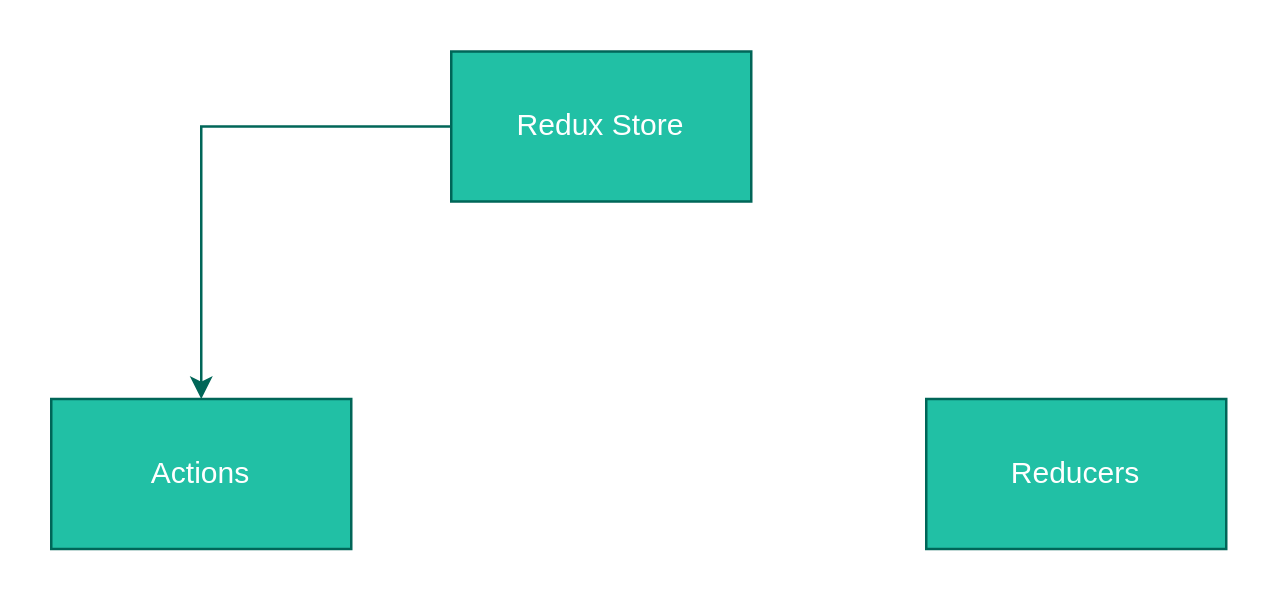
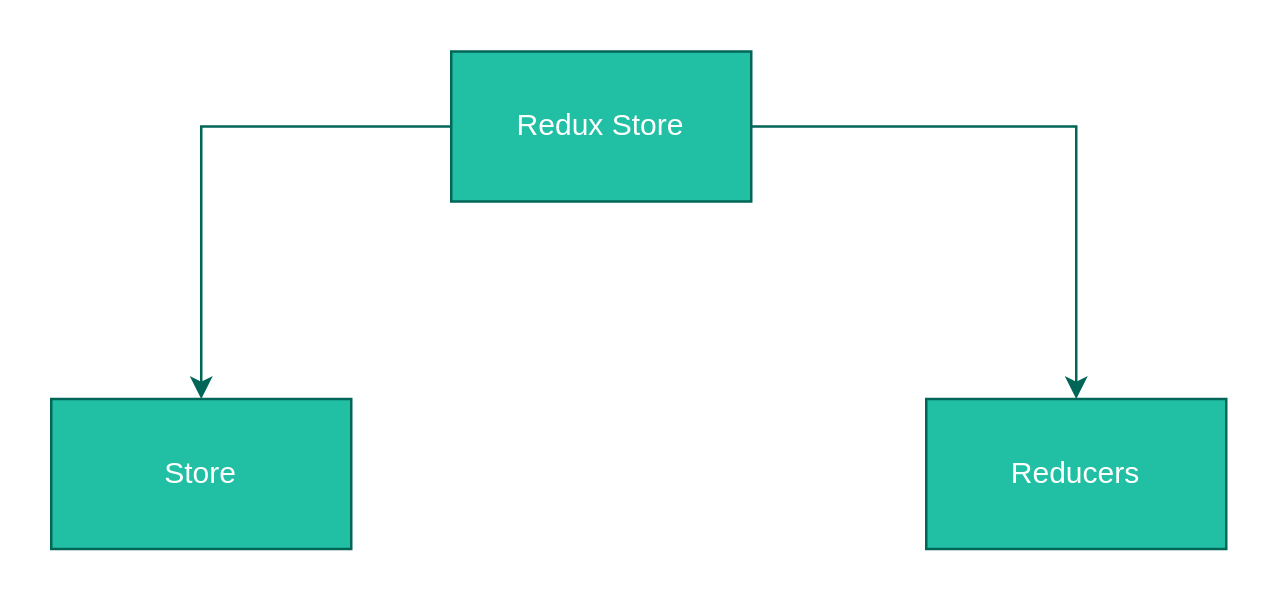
none -> (1041, 126)
(201, 474) -> (201, 474)
